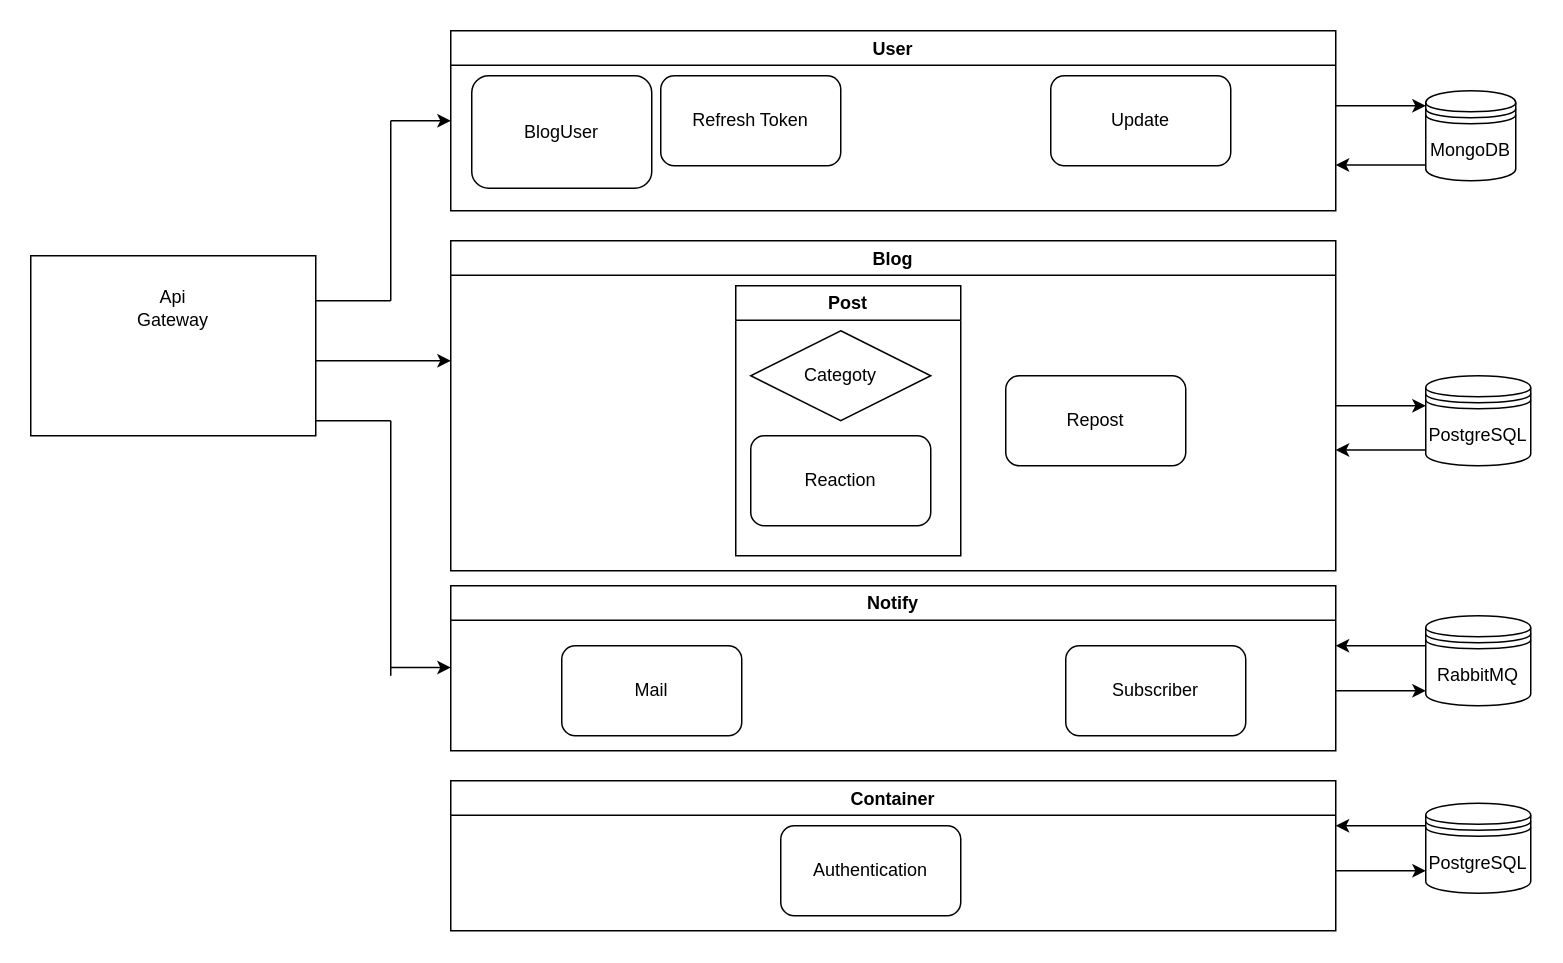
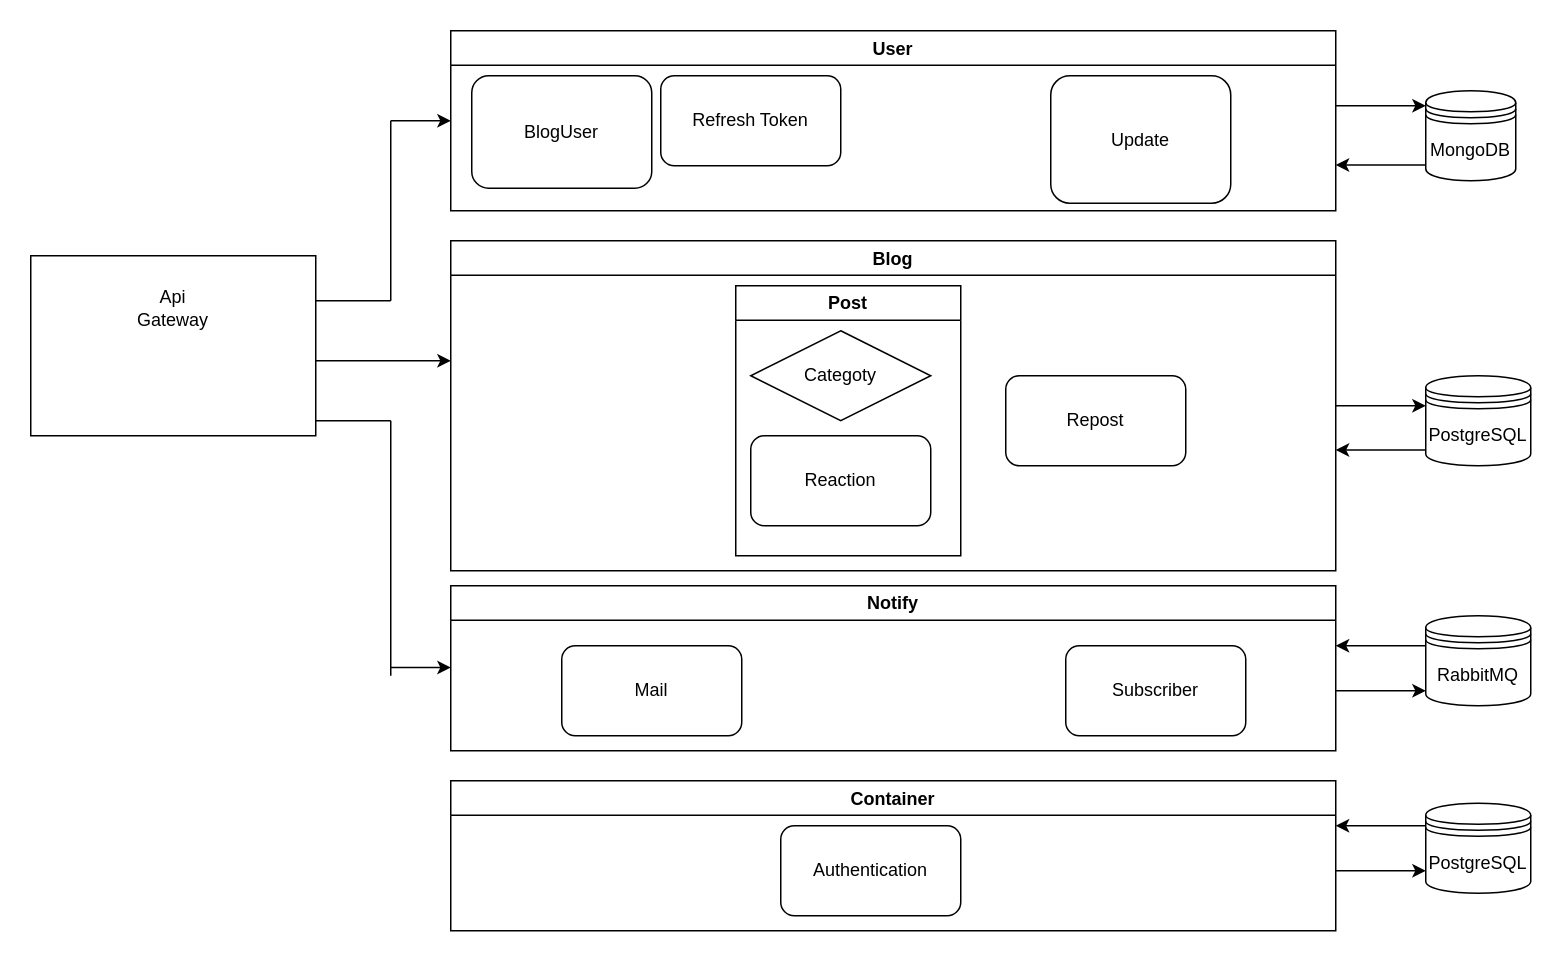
(1141, 121) -> (1141, 140)
